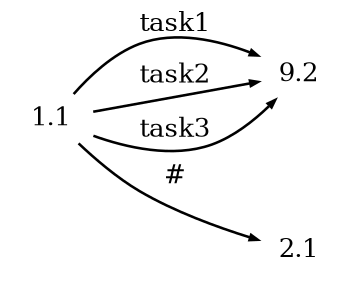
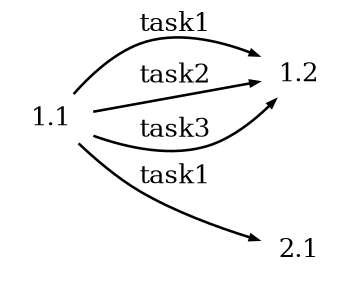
(300, 75) -> (300, 75)
(176, 177) -> (176, 177)
